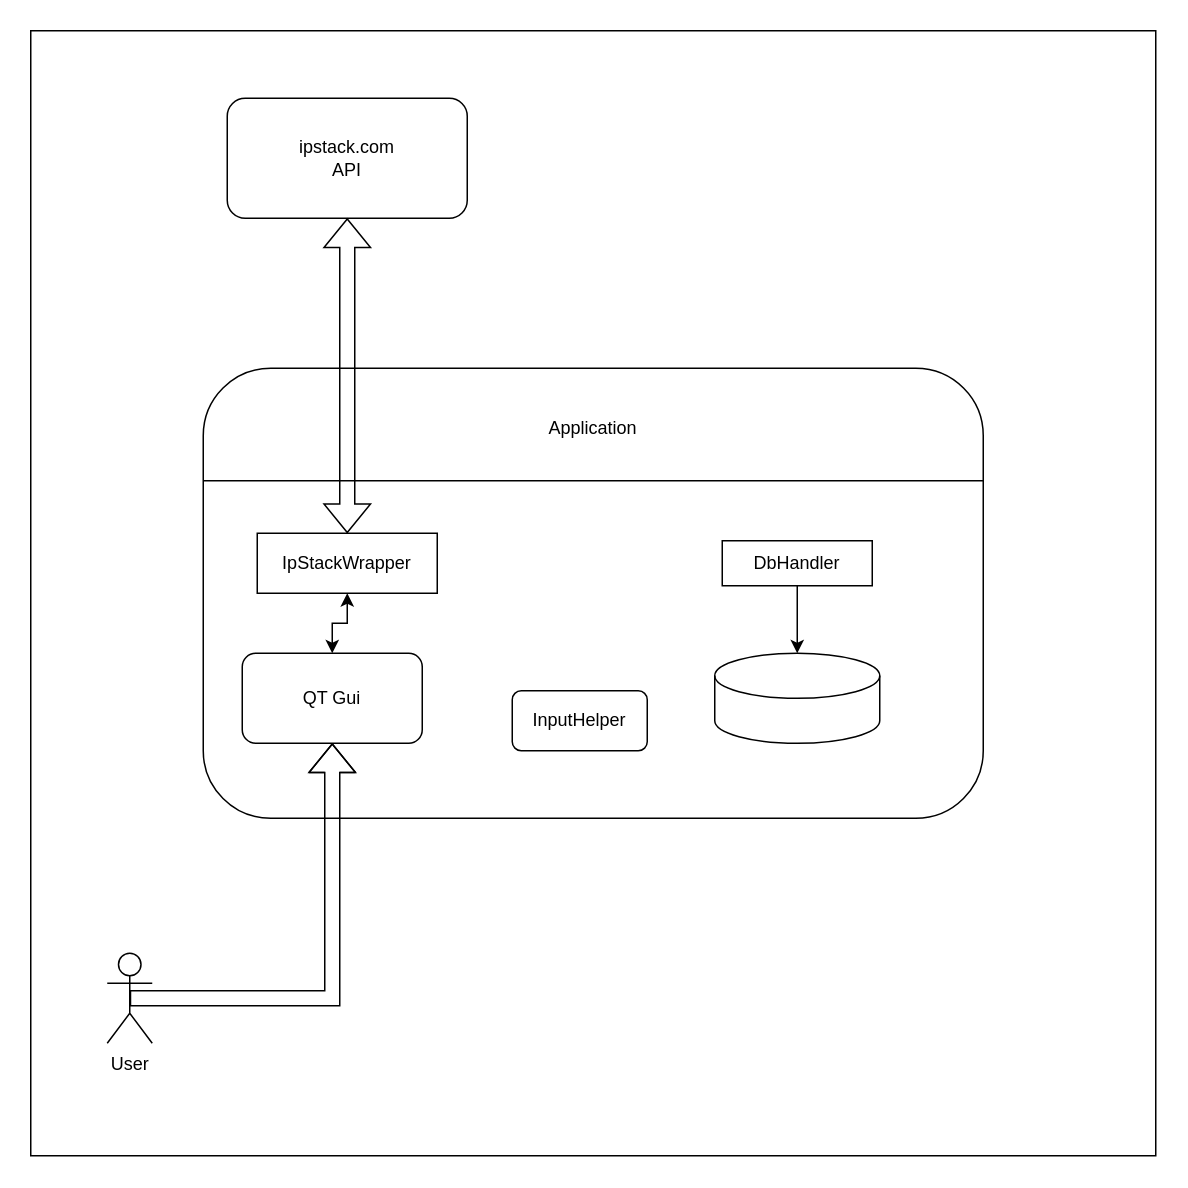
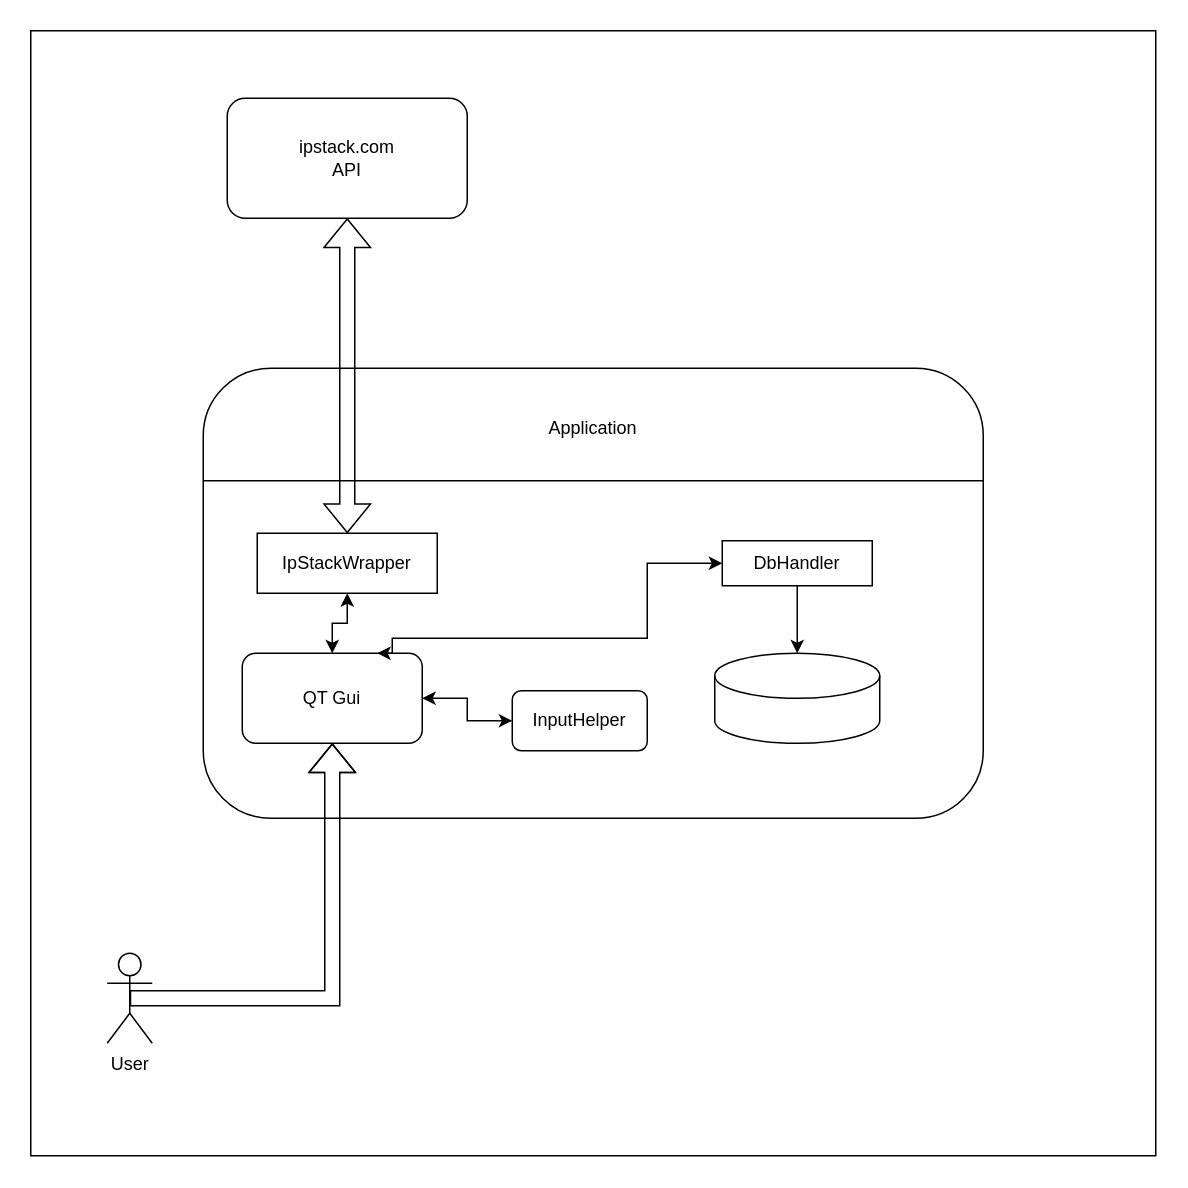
none -> (580, 638)
none -> (467, 710)
